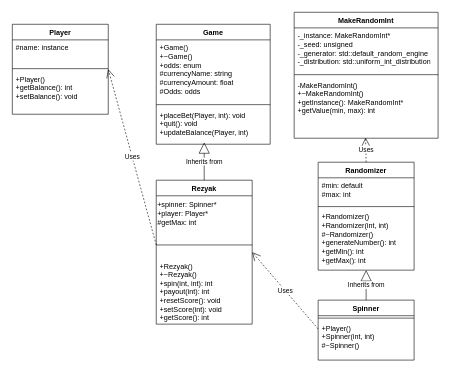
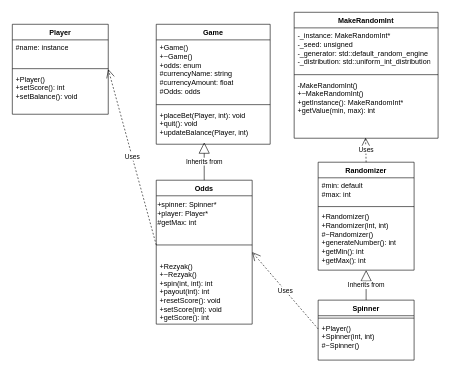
(50, 88) -> (50, 88)
(204, 189) -> (204, 189)
